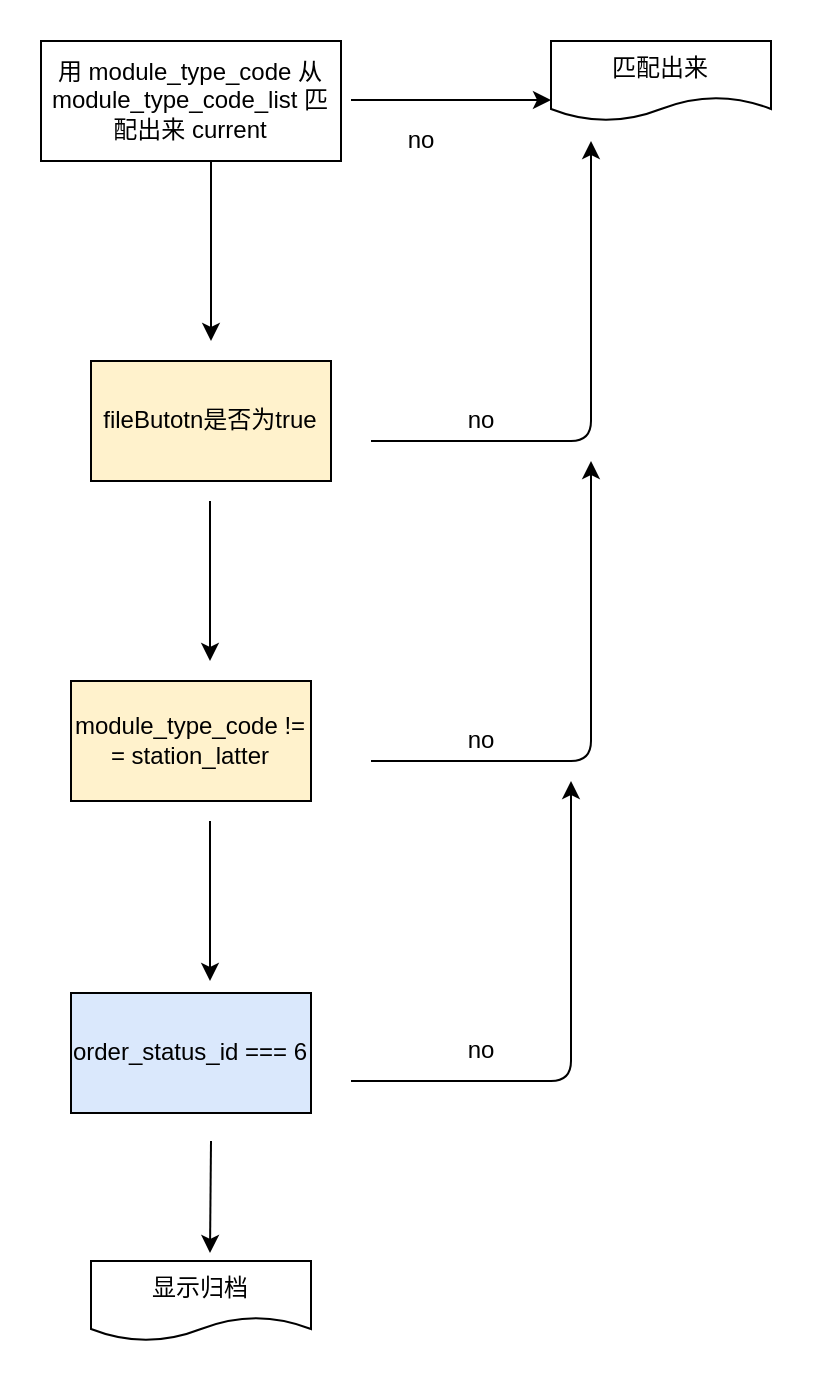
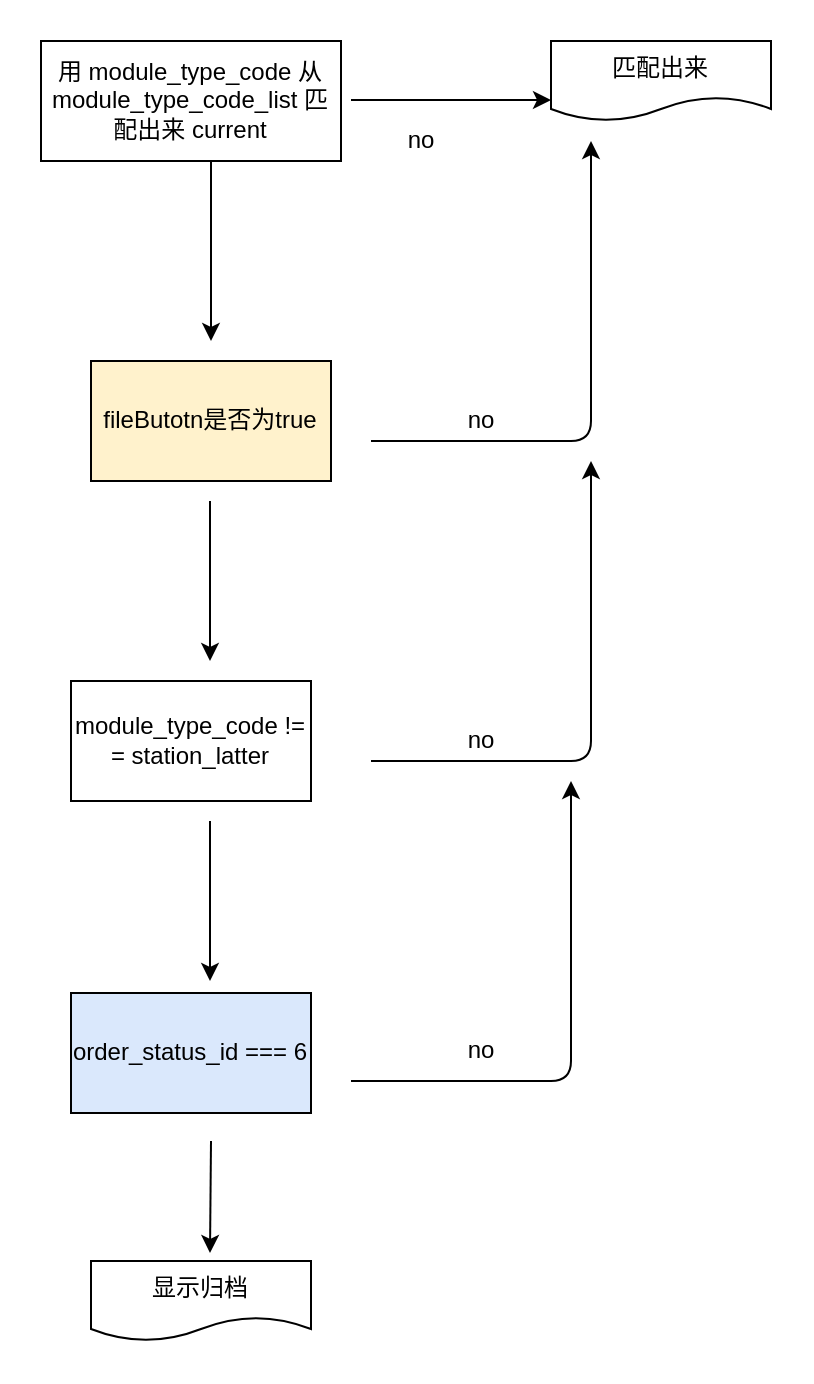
(191, 741) -> (191, 741)
